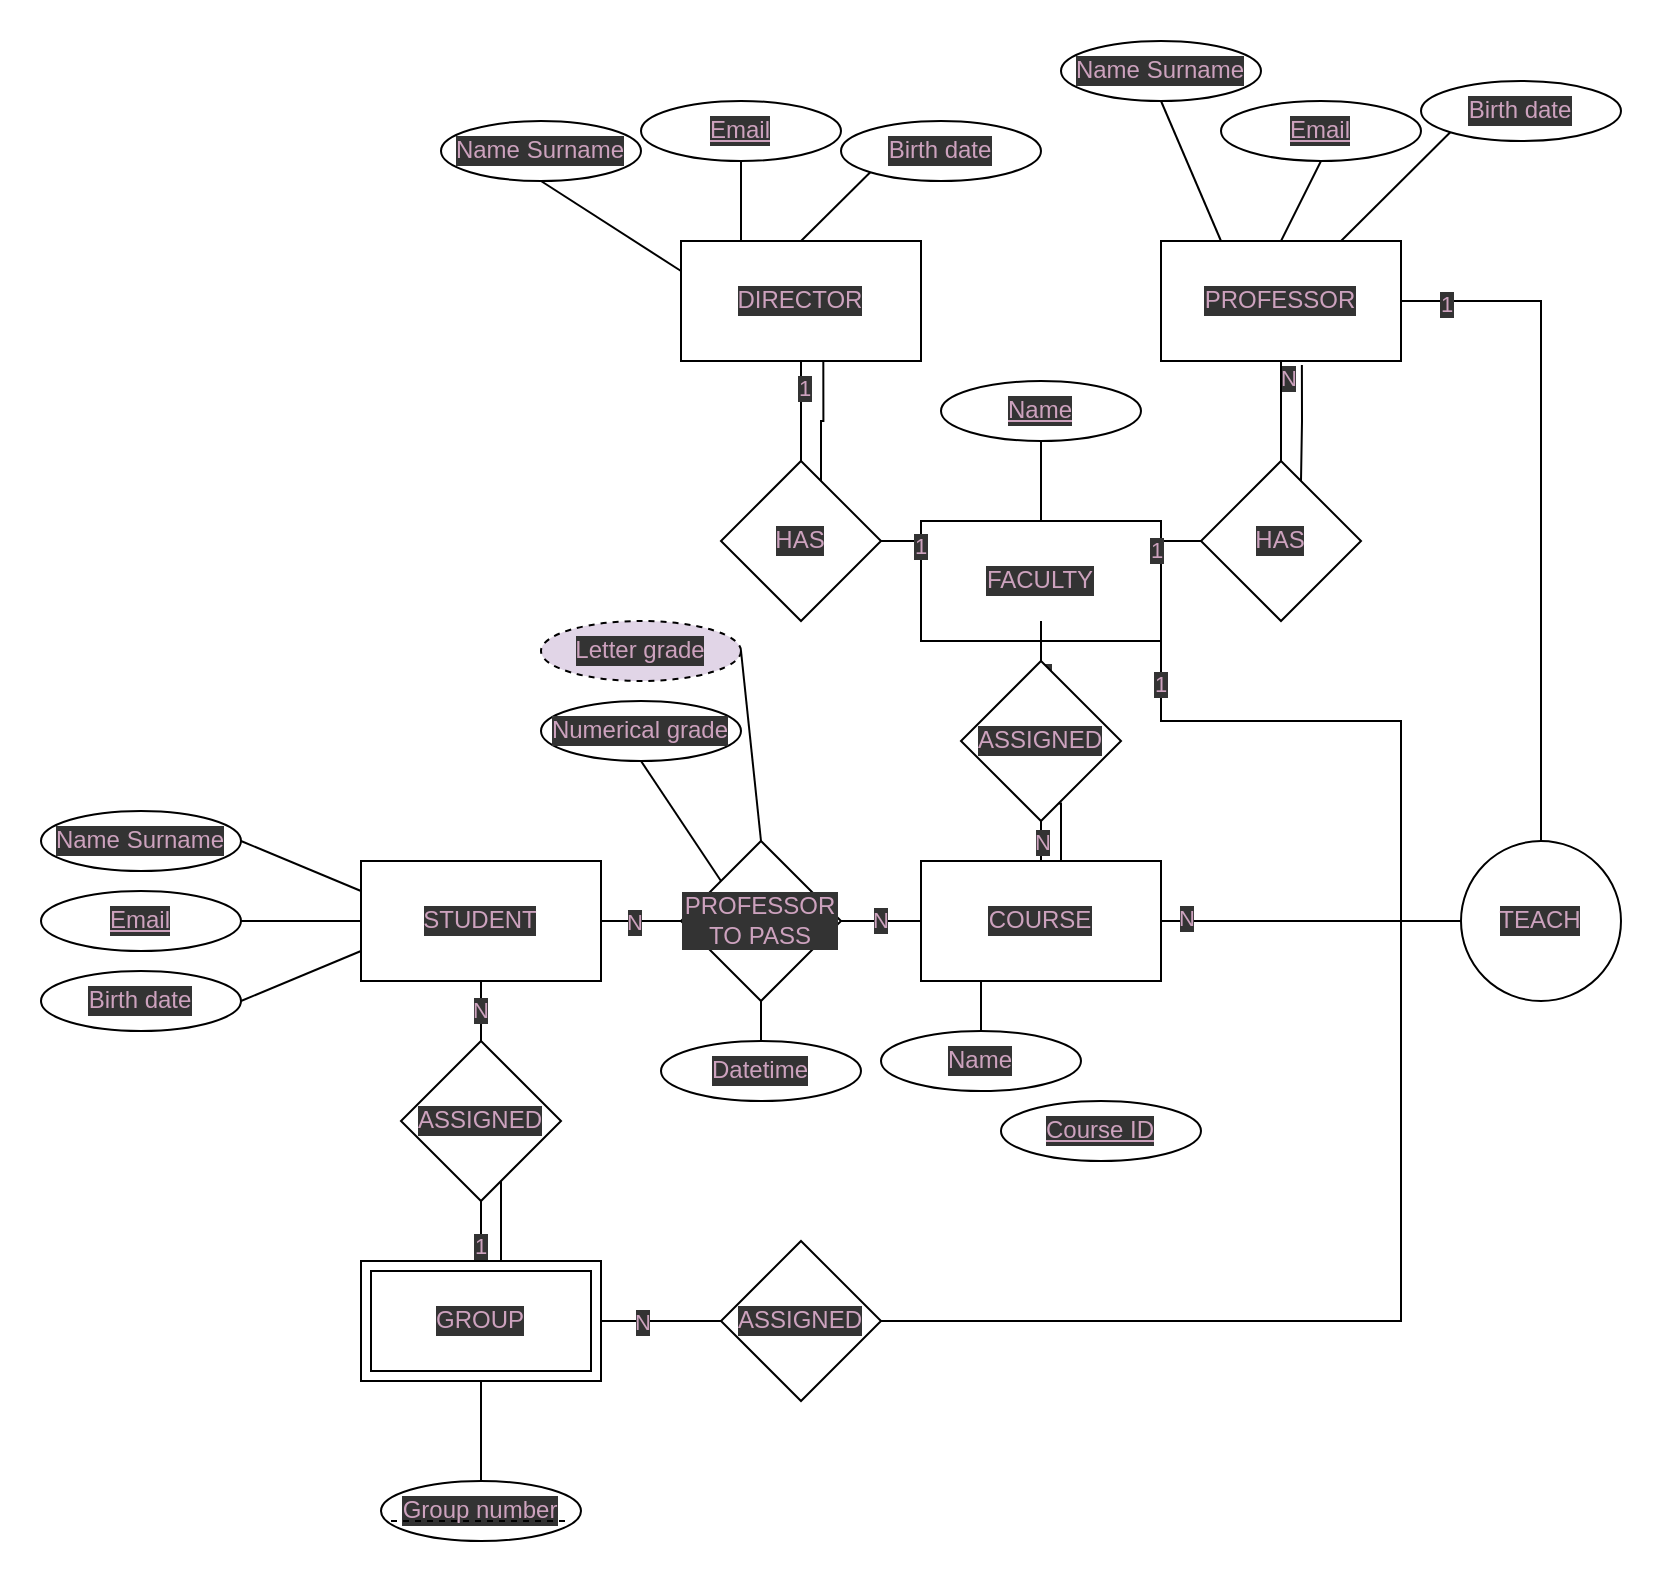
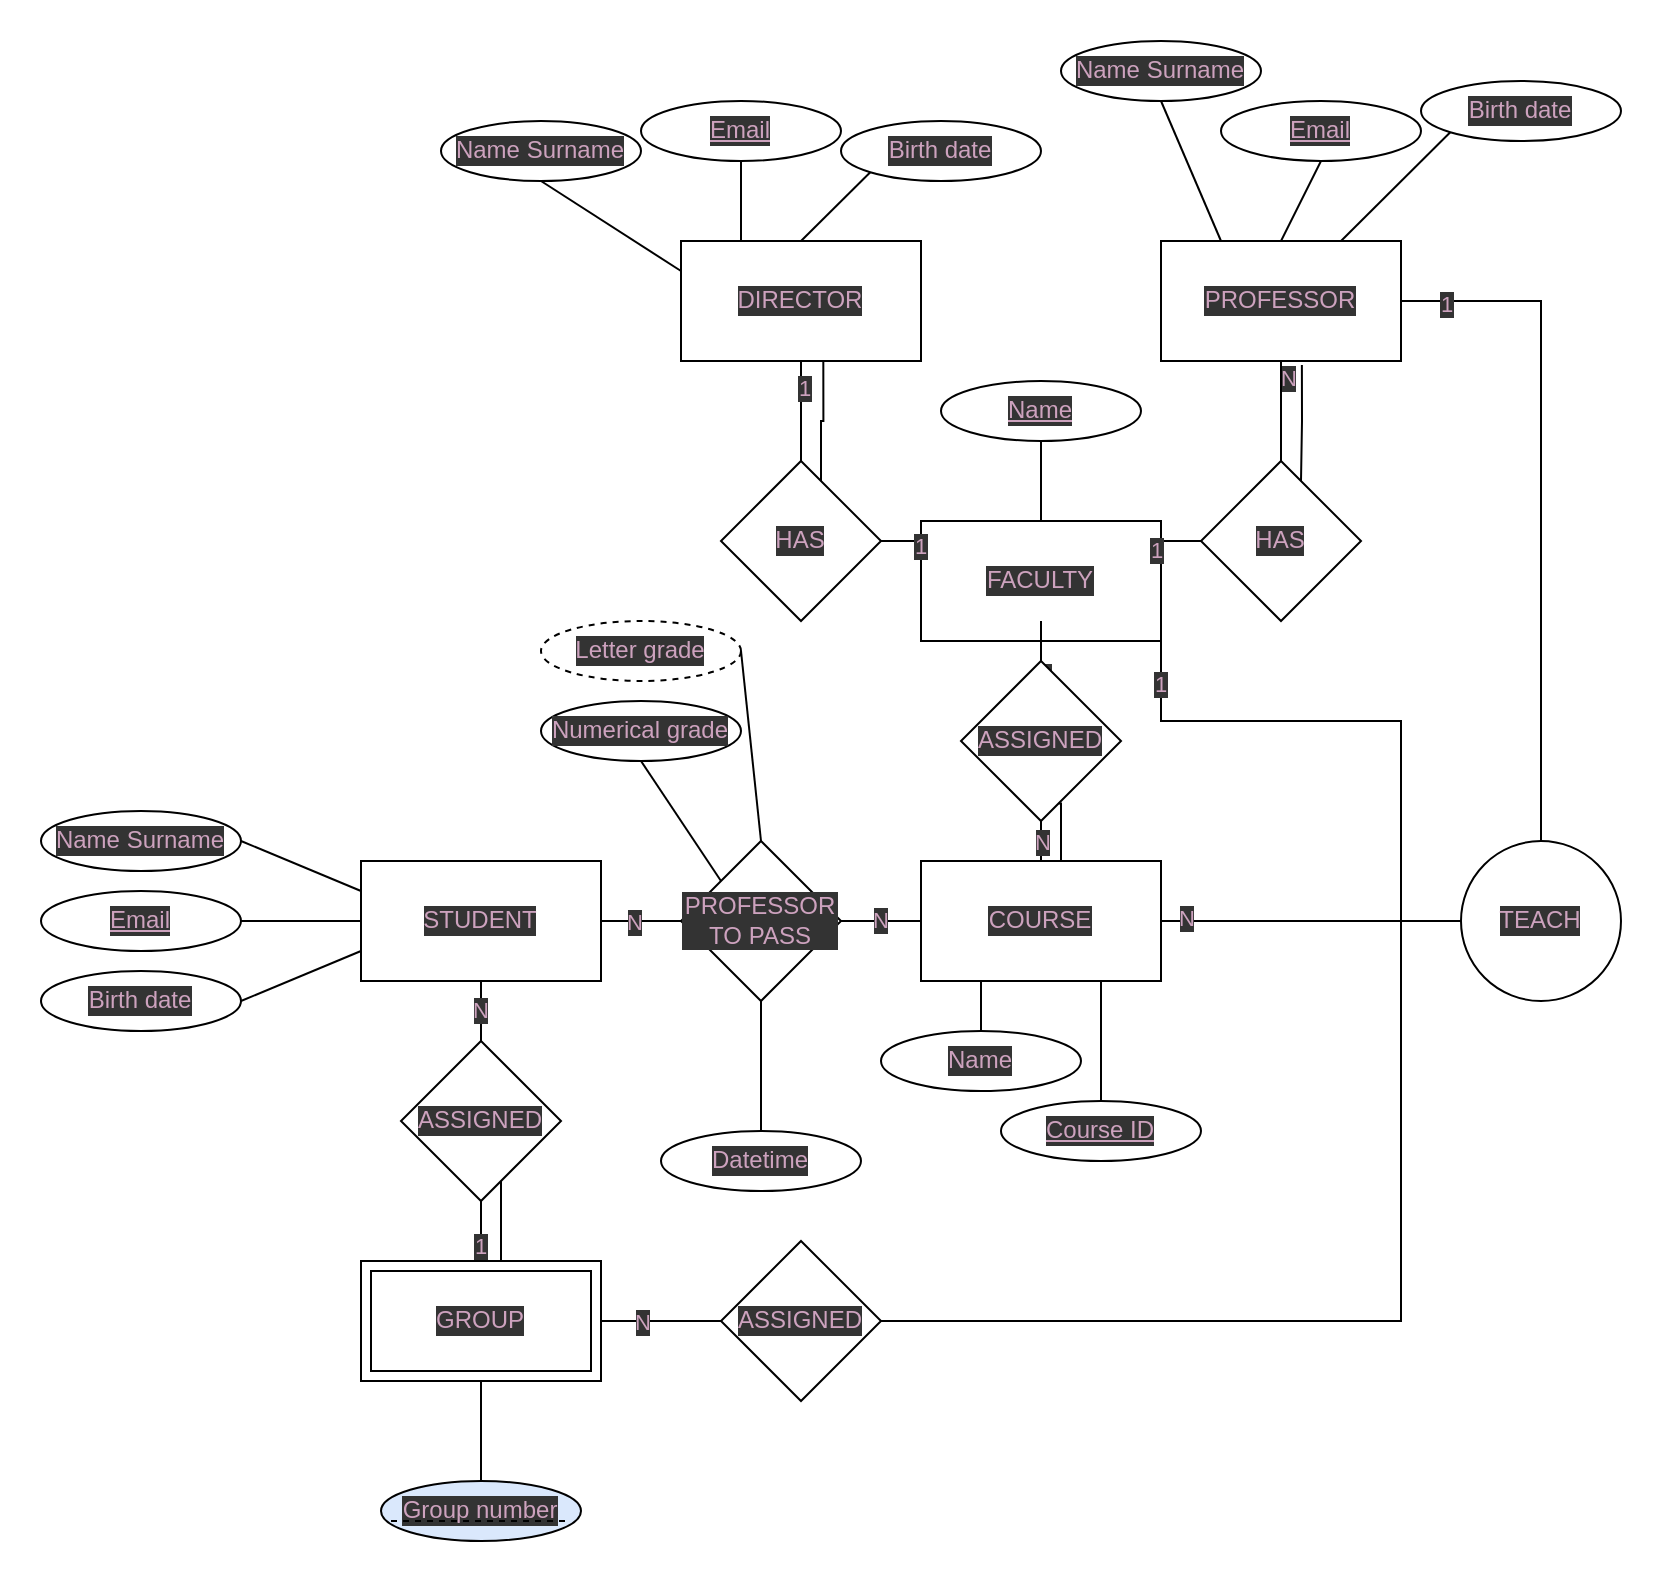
(641, 651) -> (641, 651)
none -> (1101, 1041)
(761, 1071) -> (761, 1161)
(481, 1511) -> (481, 1511)
